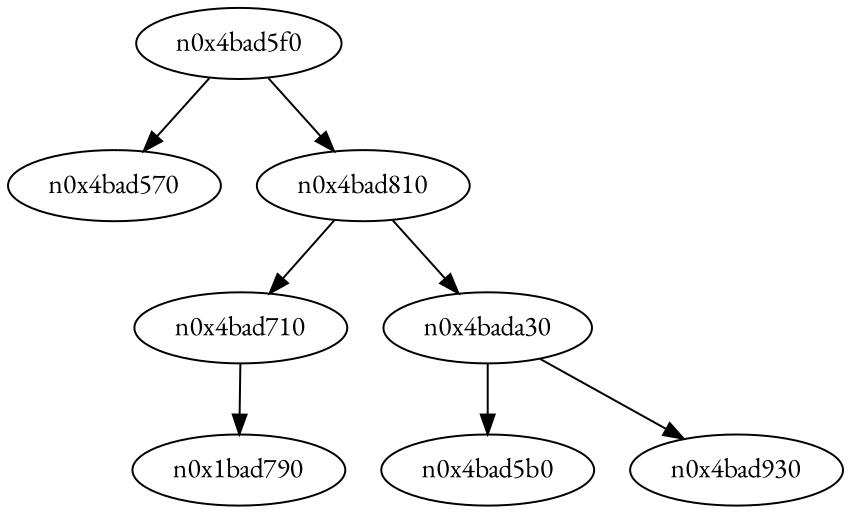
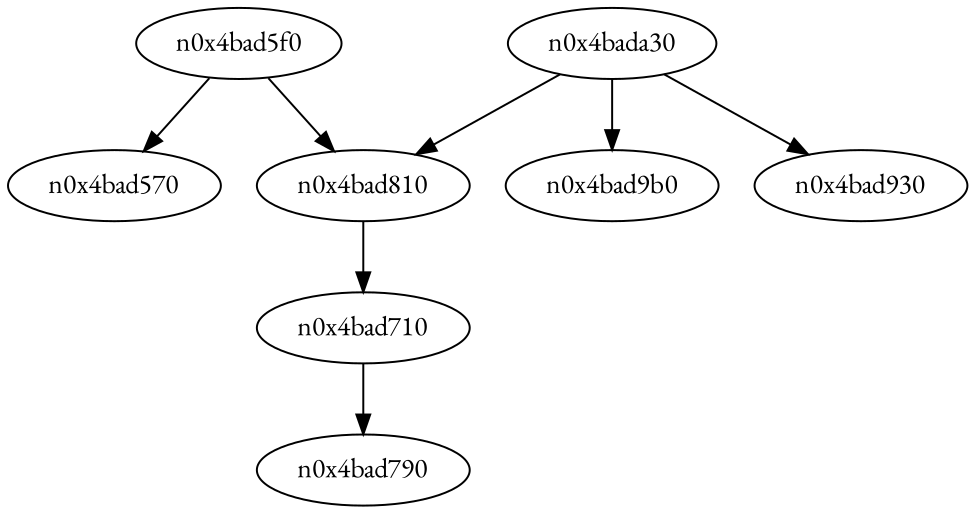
(419, 250) -> (497, 109)
(239, 470) -> (363, 470)
(488, 470) -> (612, 186)
